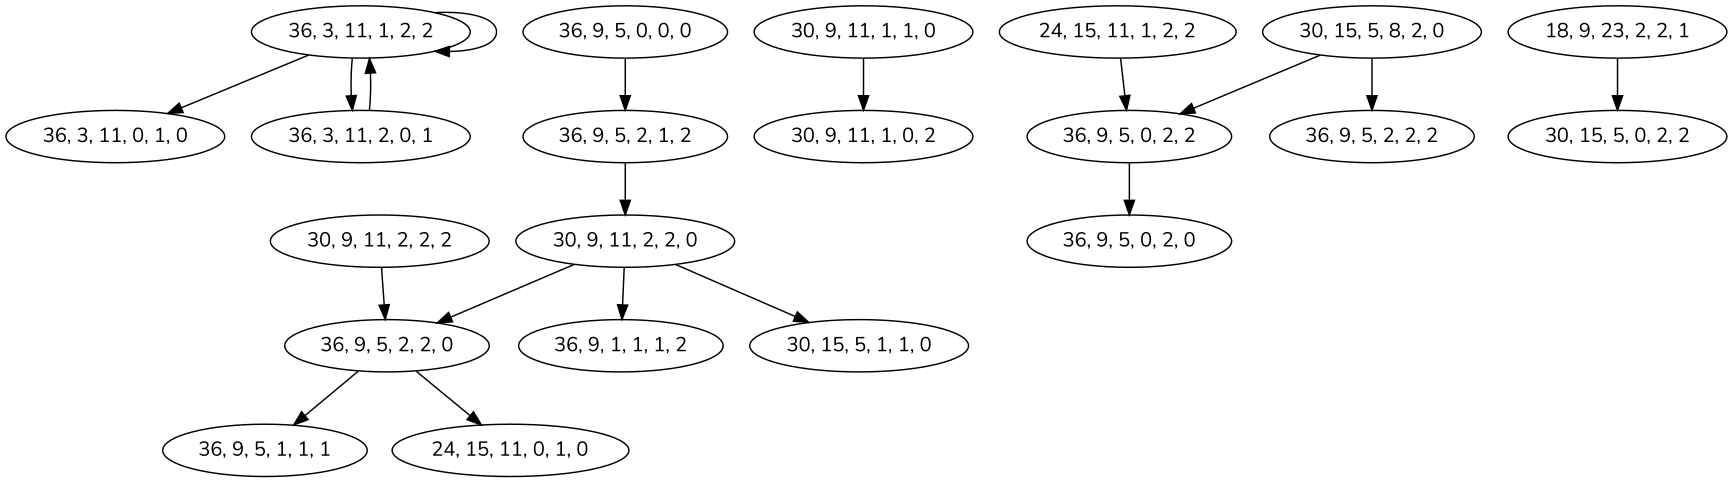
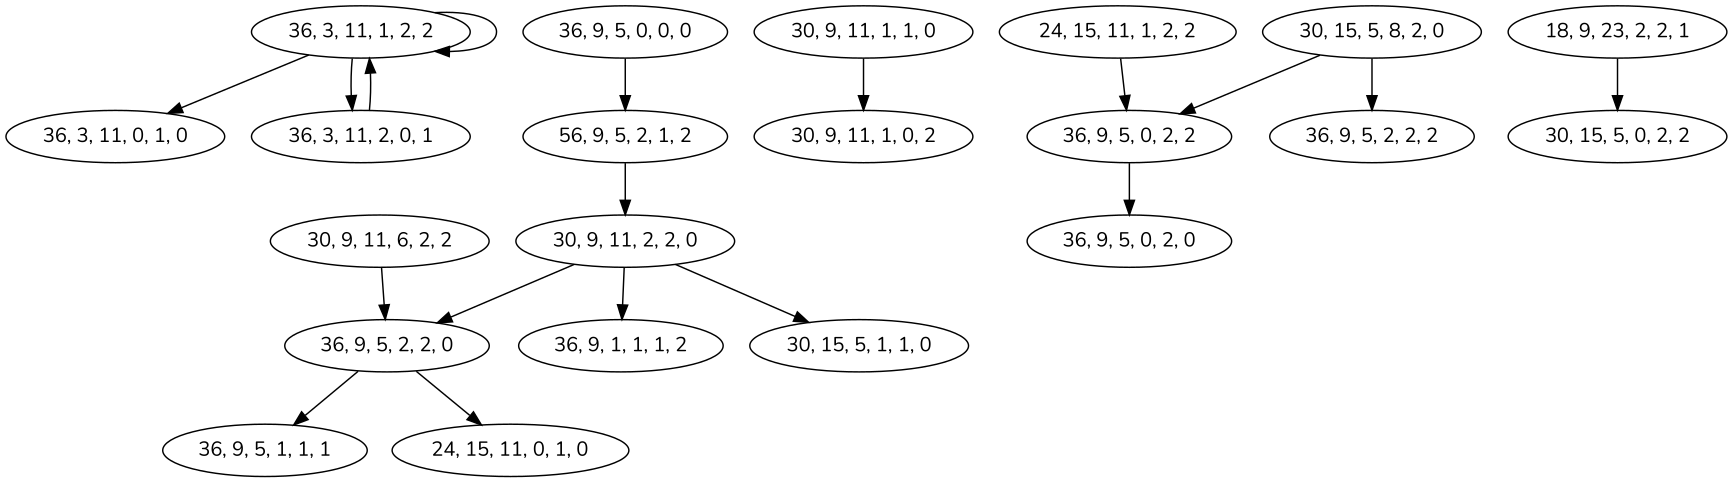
(625, 137) -> (625, 137)
(380, 241) -> (380, 241)
